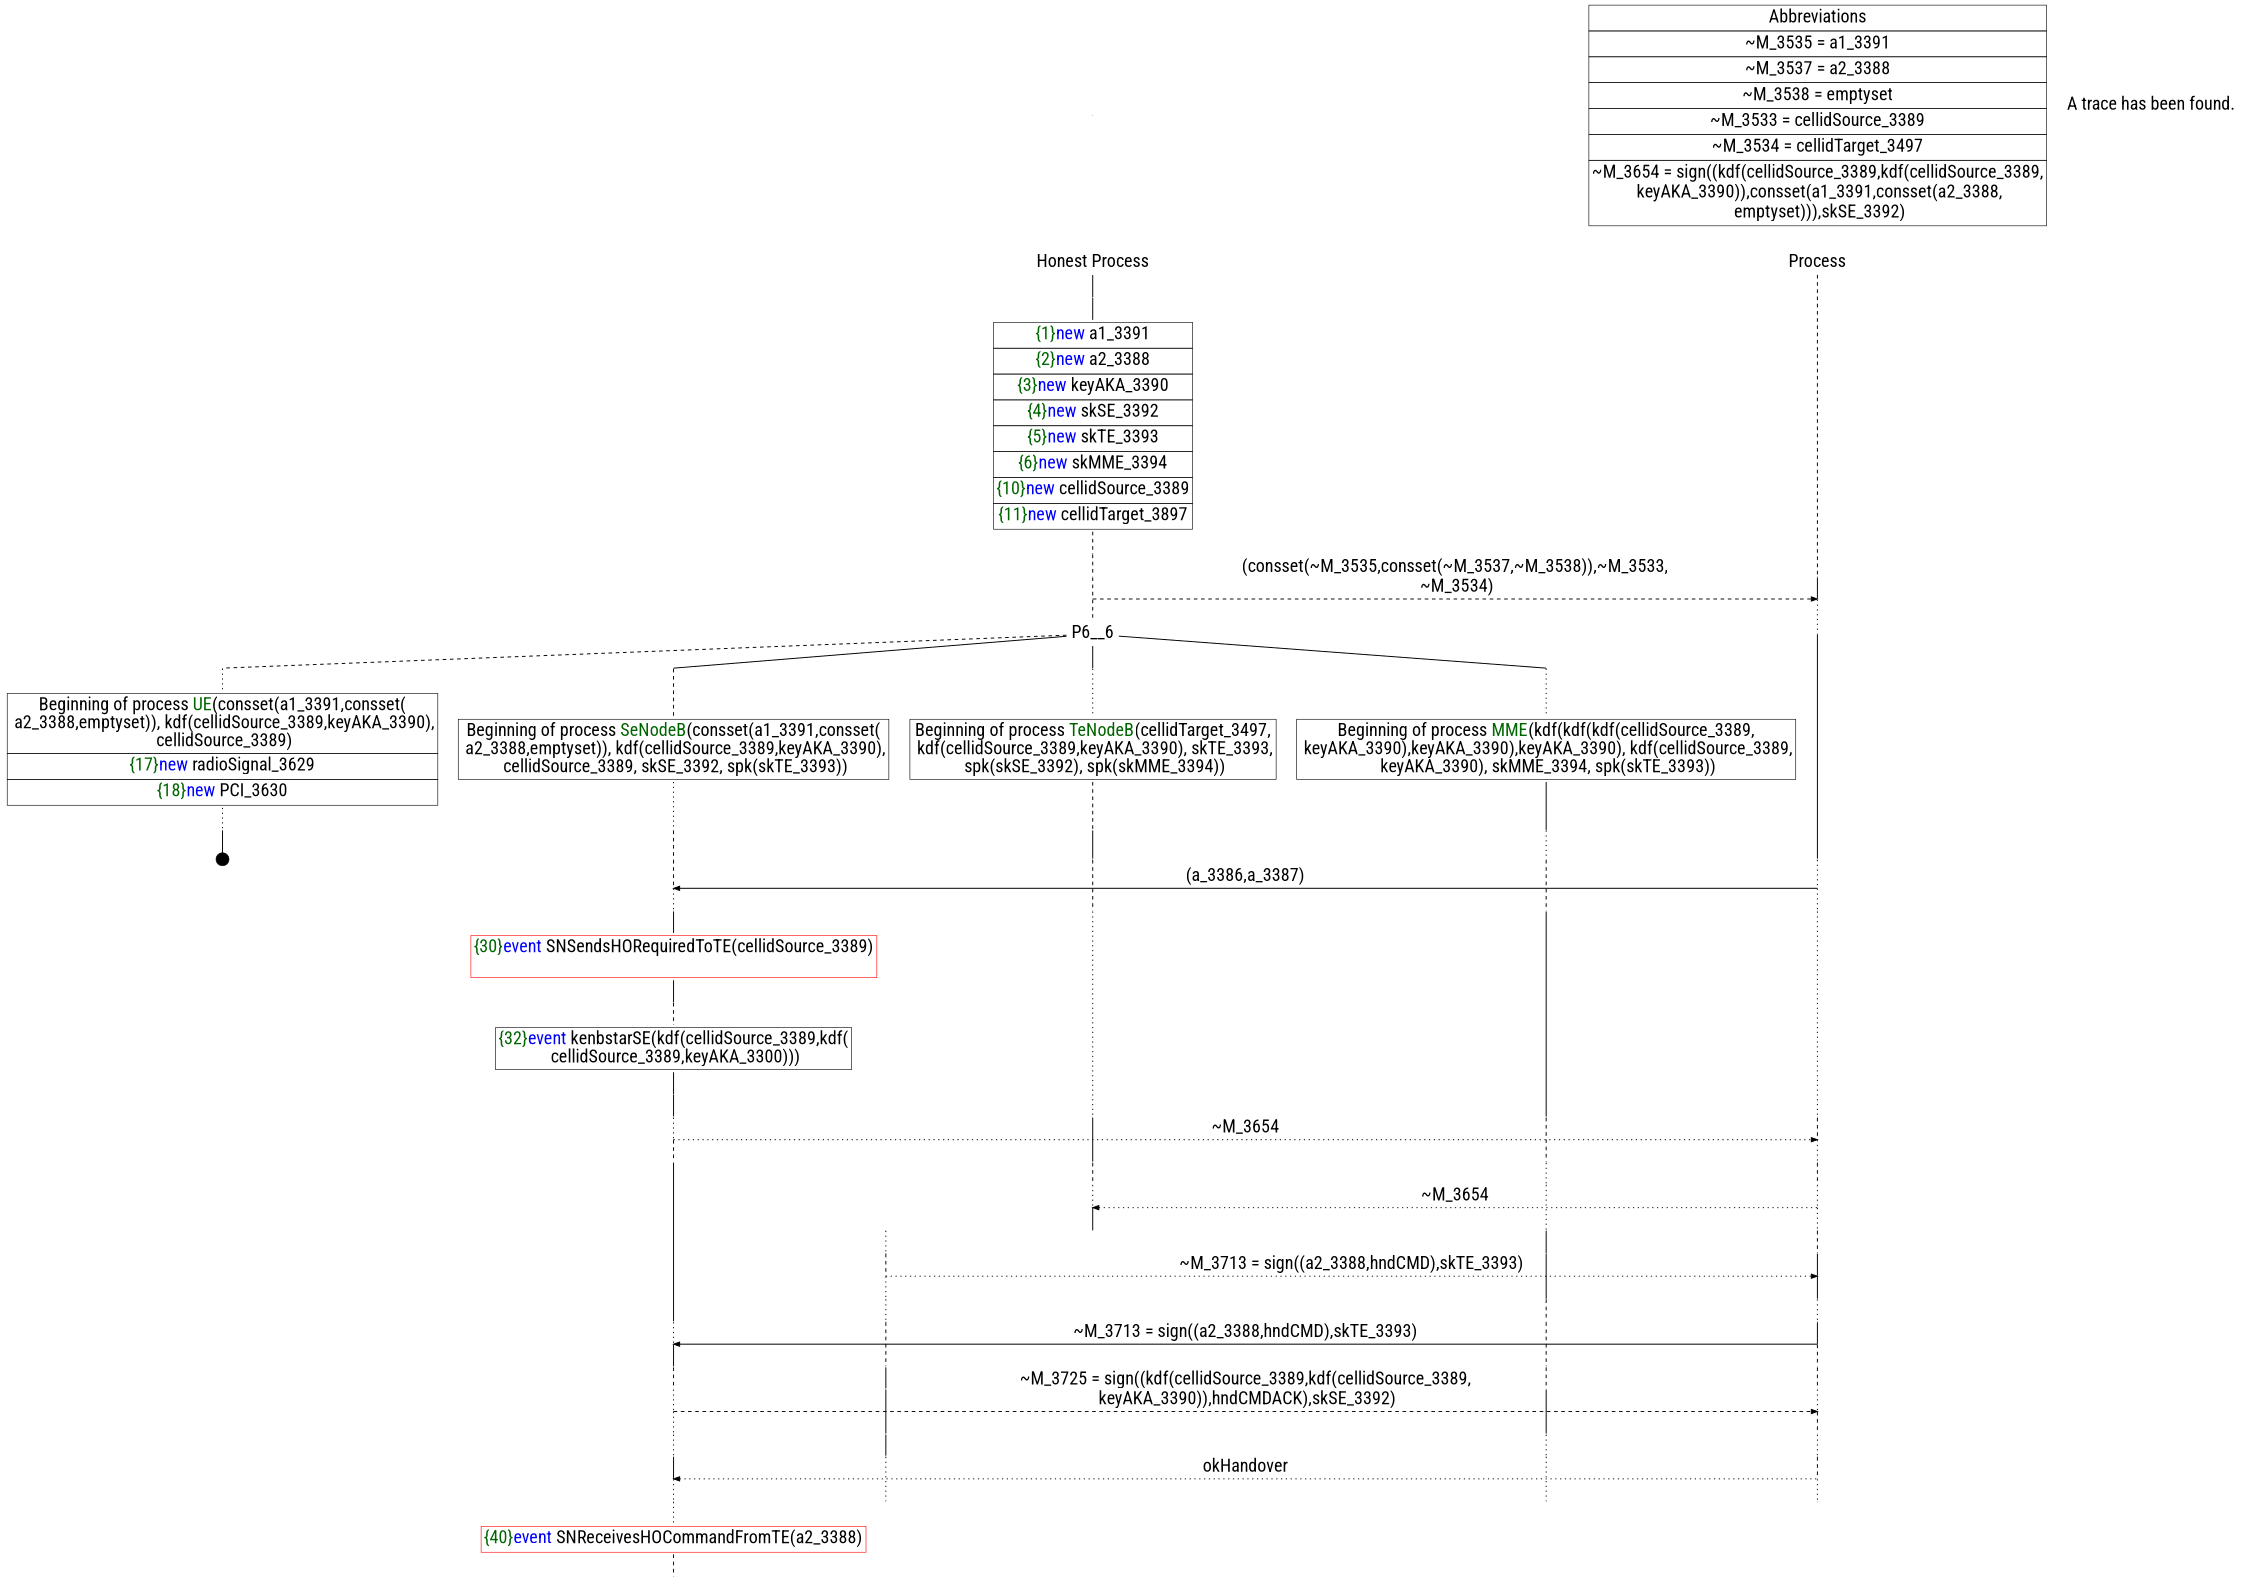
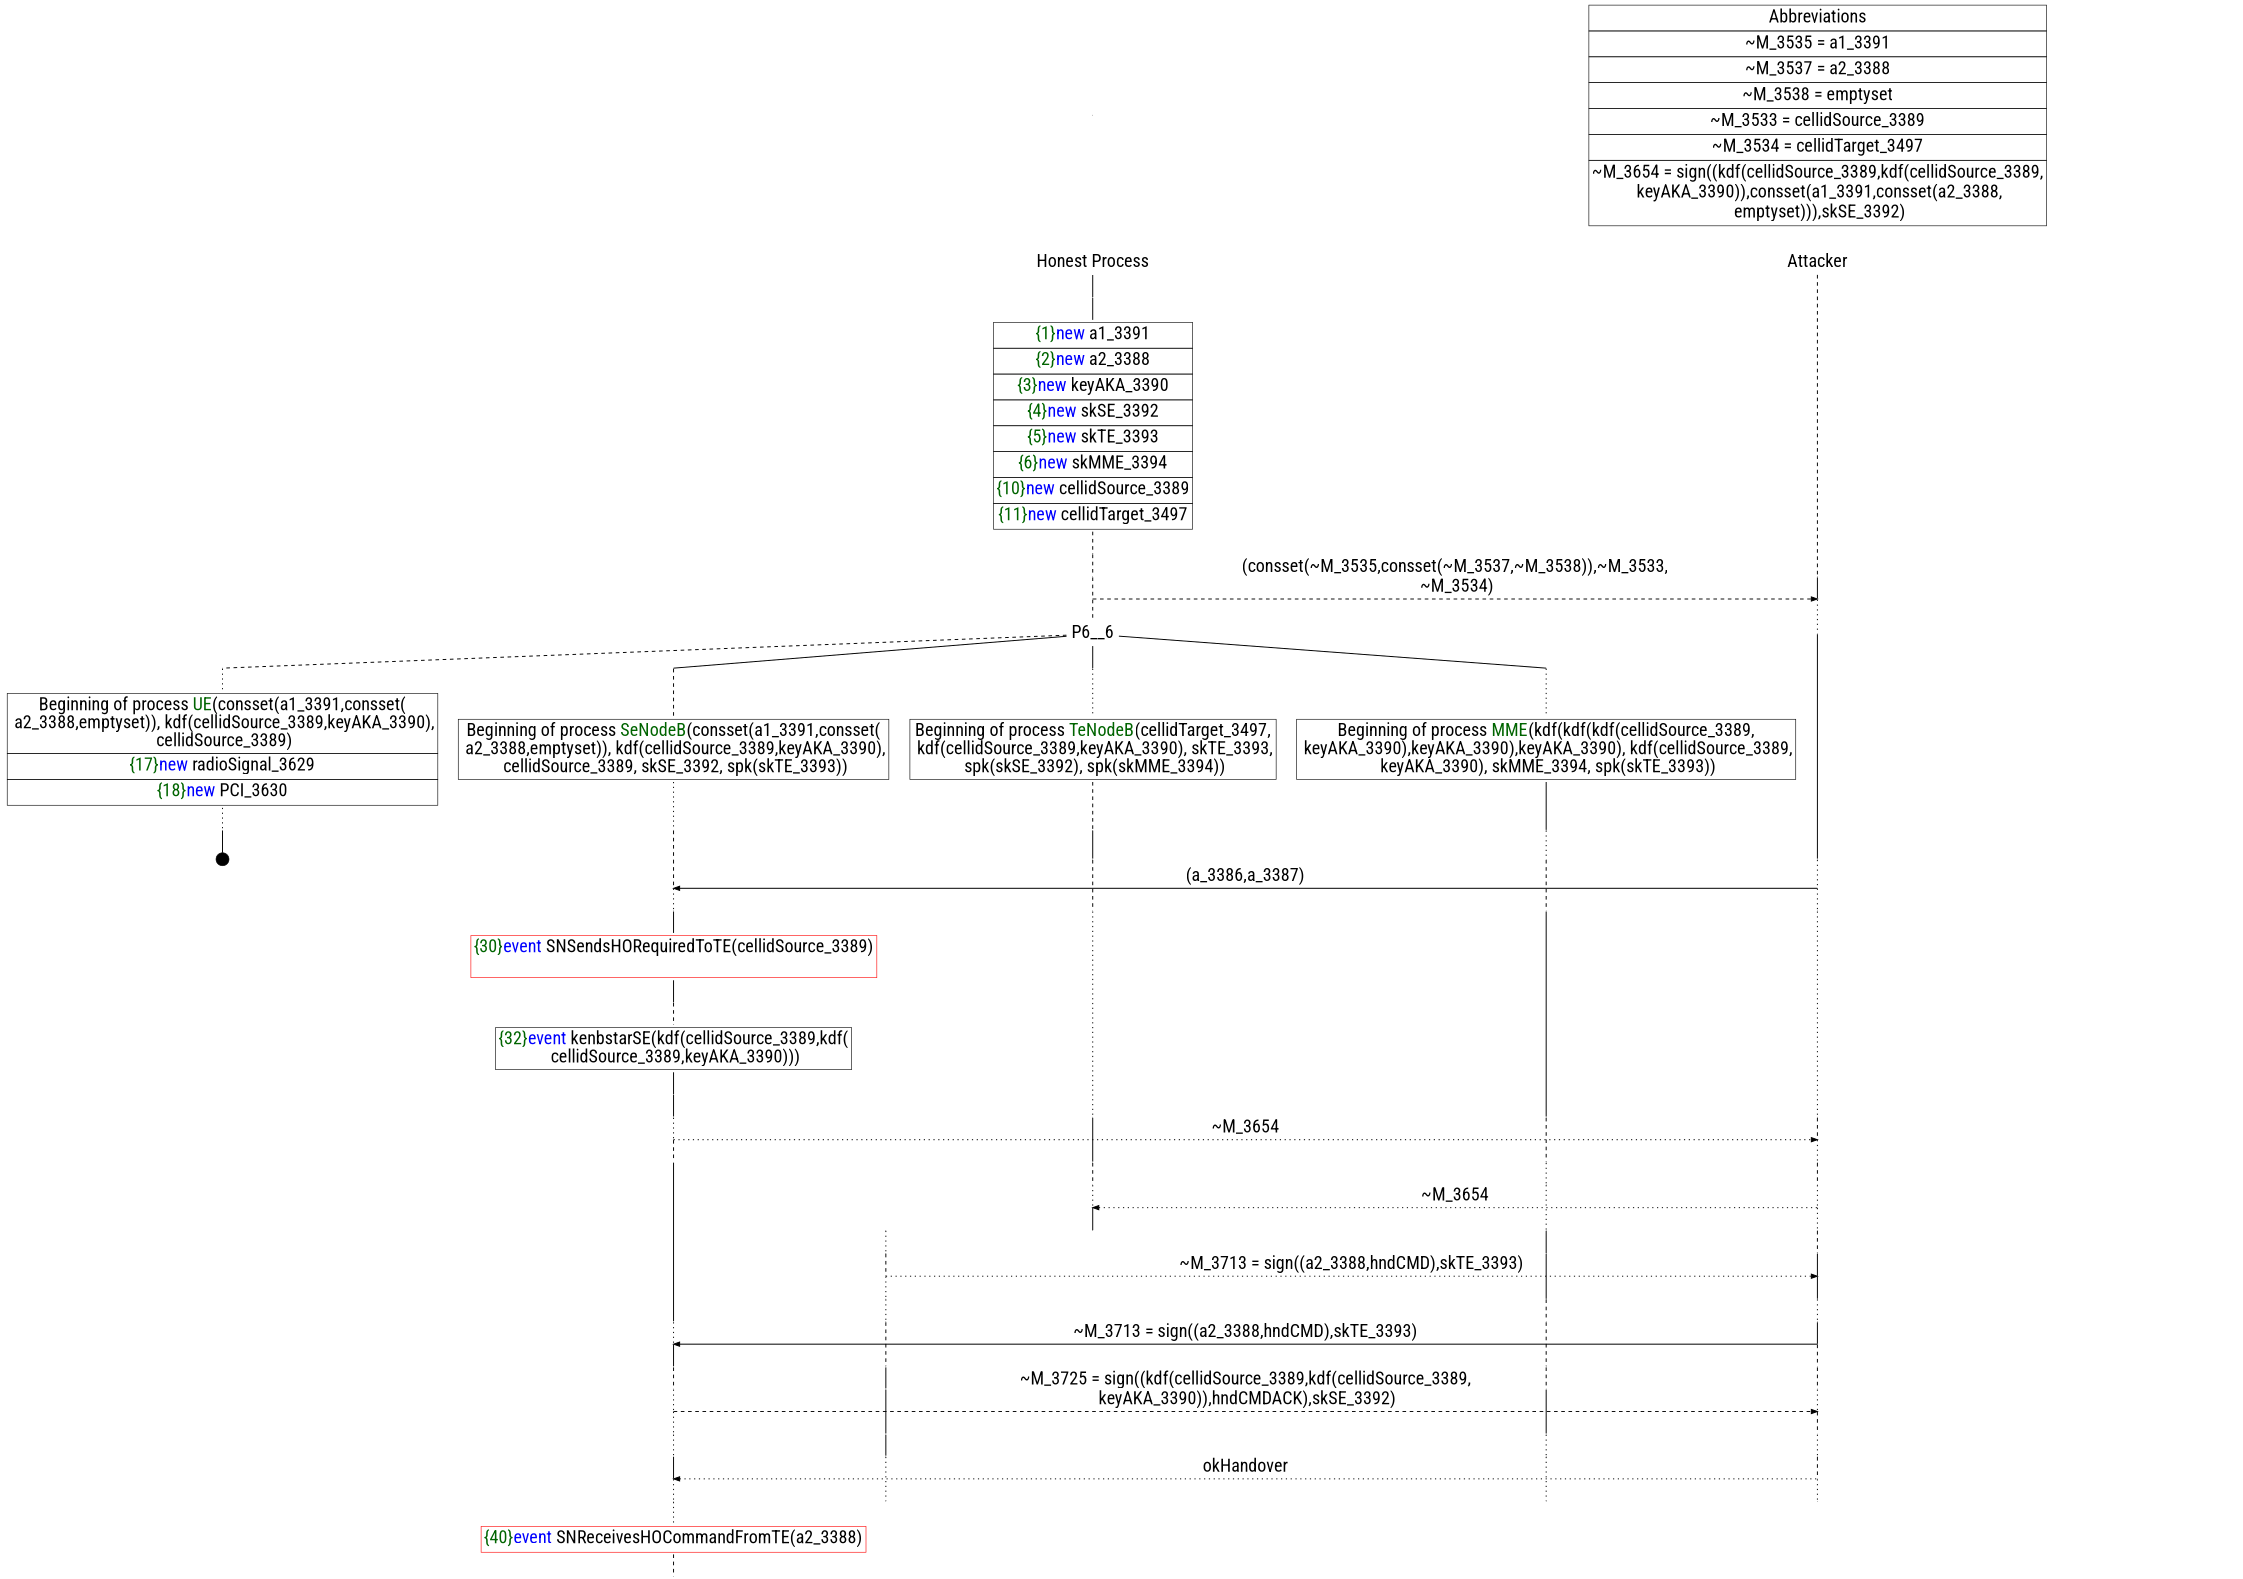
(2151, 115) -> none
(1817, 263) -> (1817, 263)
(1124, 515) -> (1124, 515)
(674, 1057) -> (674, 1057)
